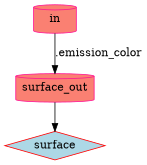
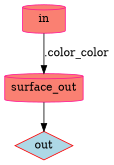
(98, 53) -> (76, 53)
(55, 146) -> (44, 146)
